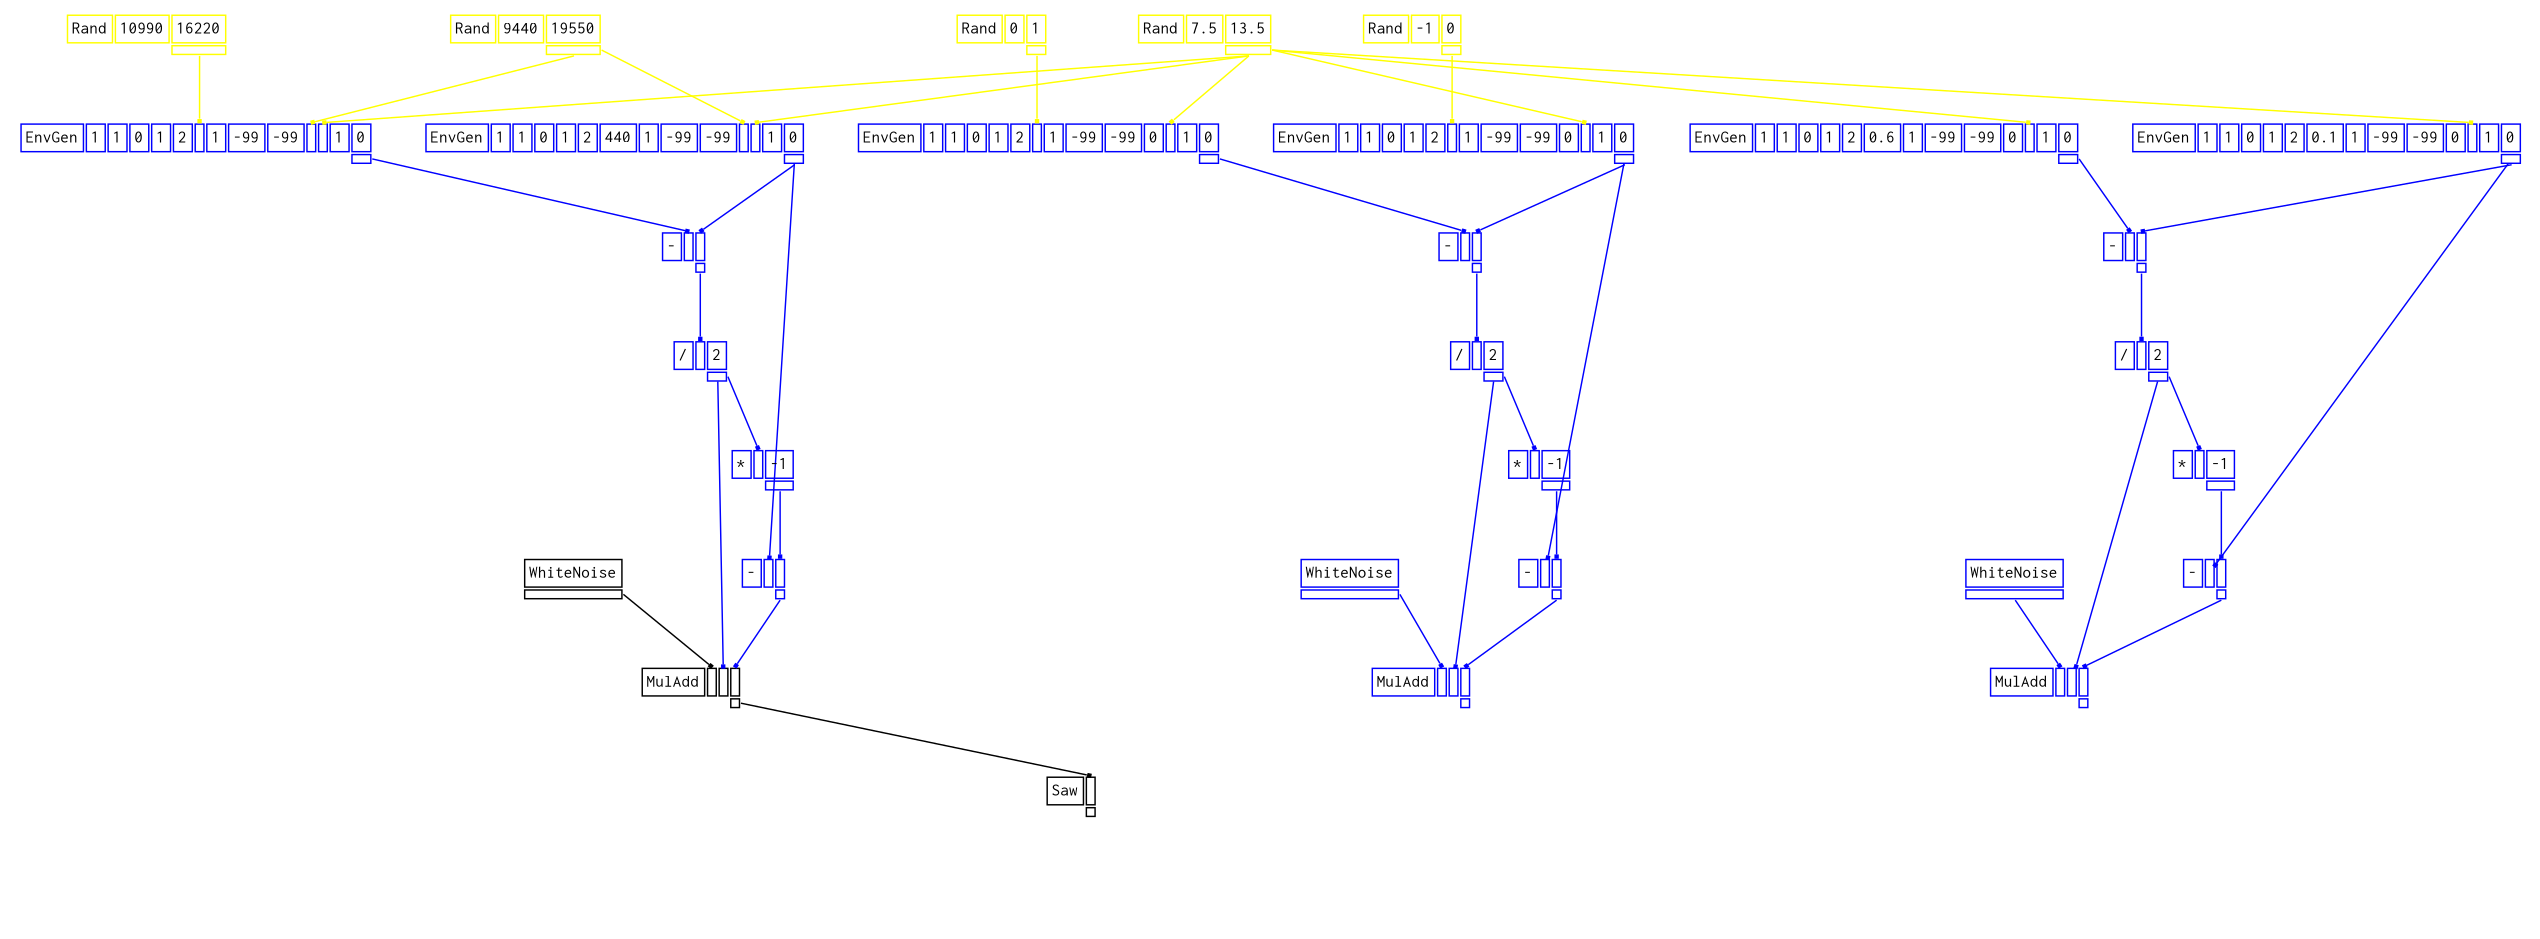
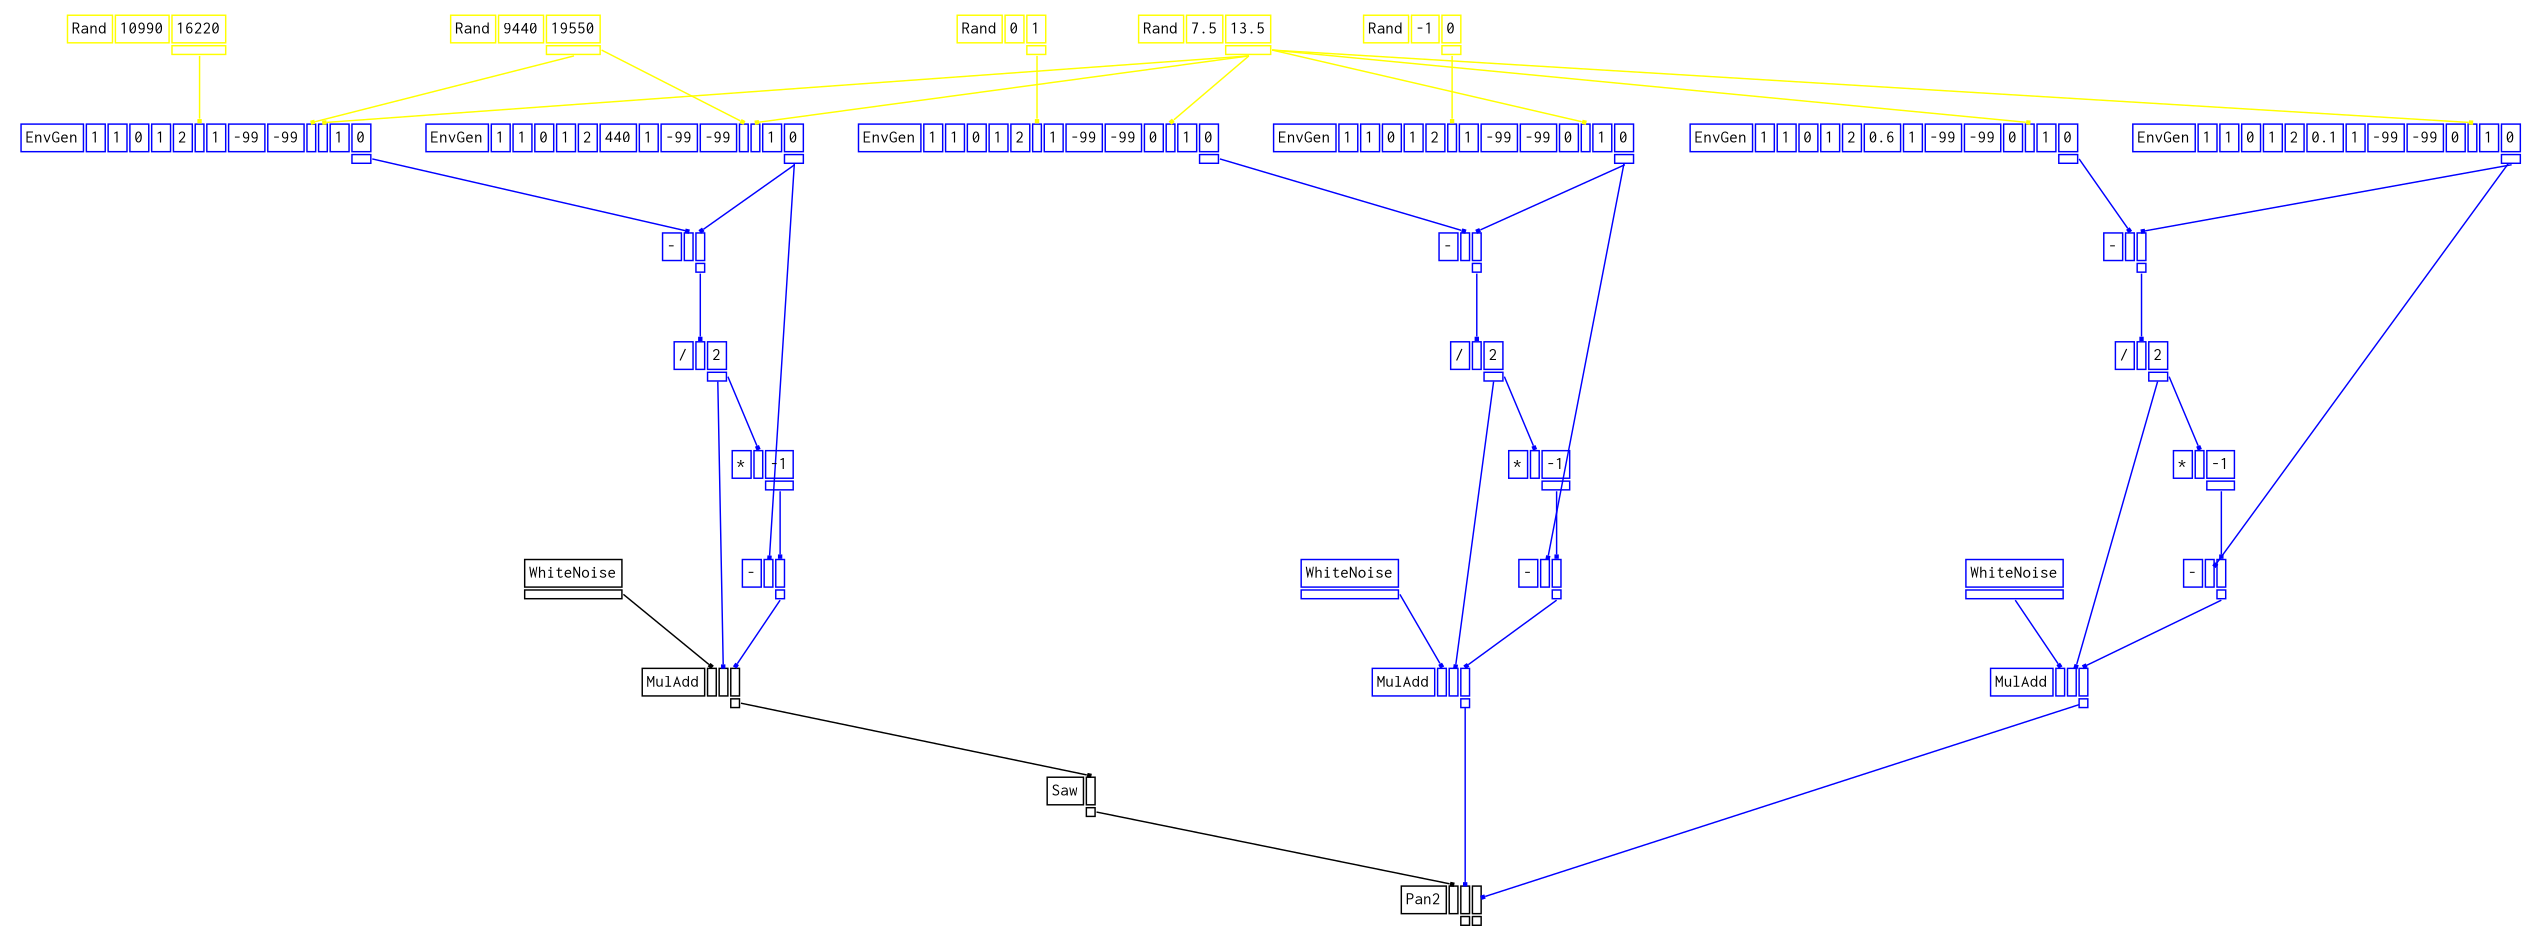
none -> (1441, 905)
